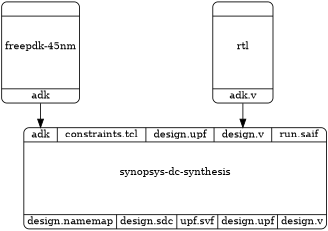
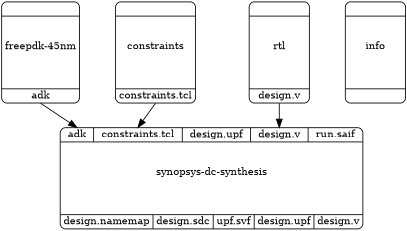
none -> (156, 52)
none -> (375, 52)
(243, 96) -> (279, 96)
